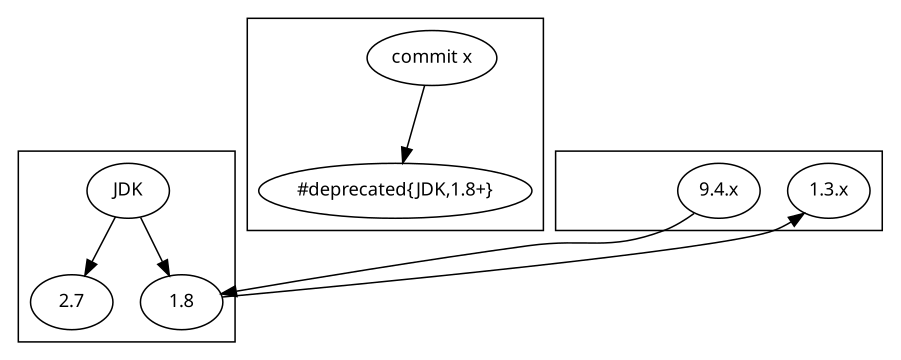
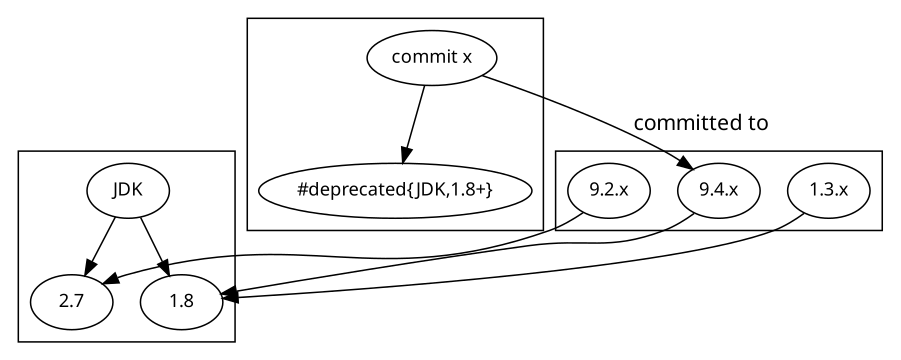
none -> (583, 113)
none -> (609, 191)
(508, 269) -> (525, 274)
